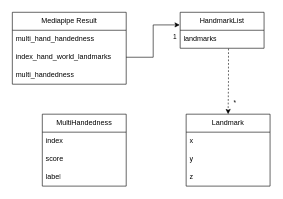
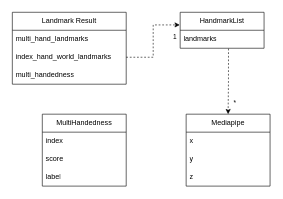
(69, 21) -> (69, 21)
(56, 39) -> (53, 39)
(153, 44) -> (153, 44)
(228, 123) -> (228, 123)
